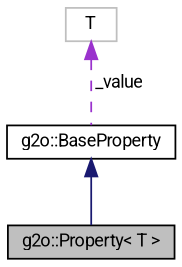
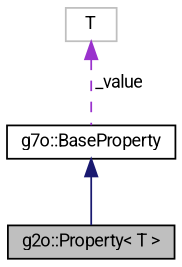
(91, 142) -> (91, 142)
